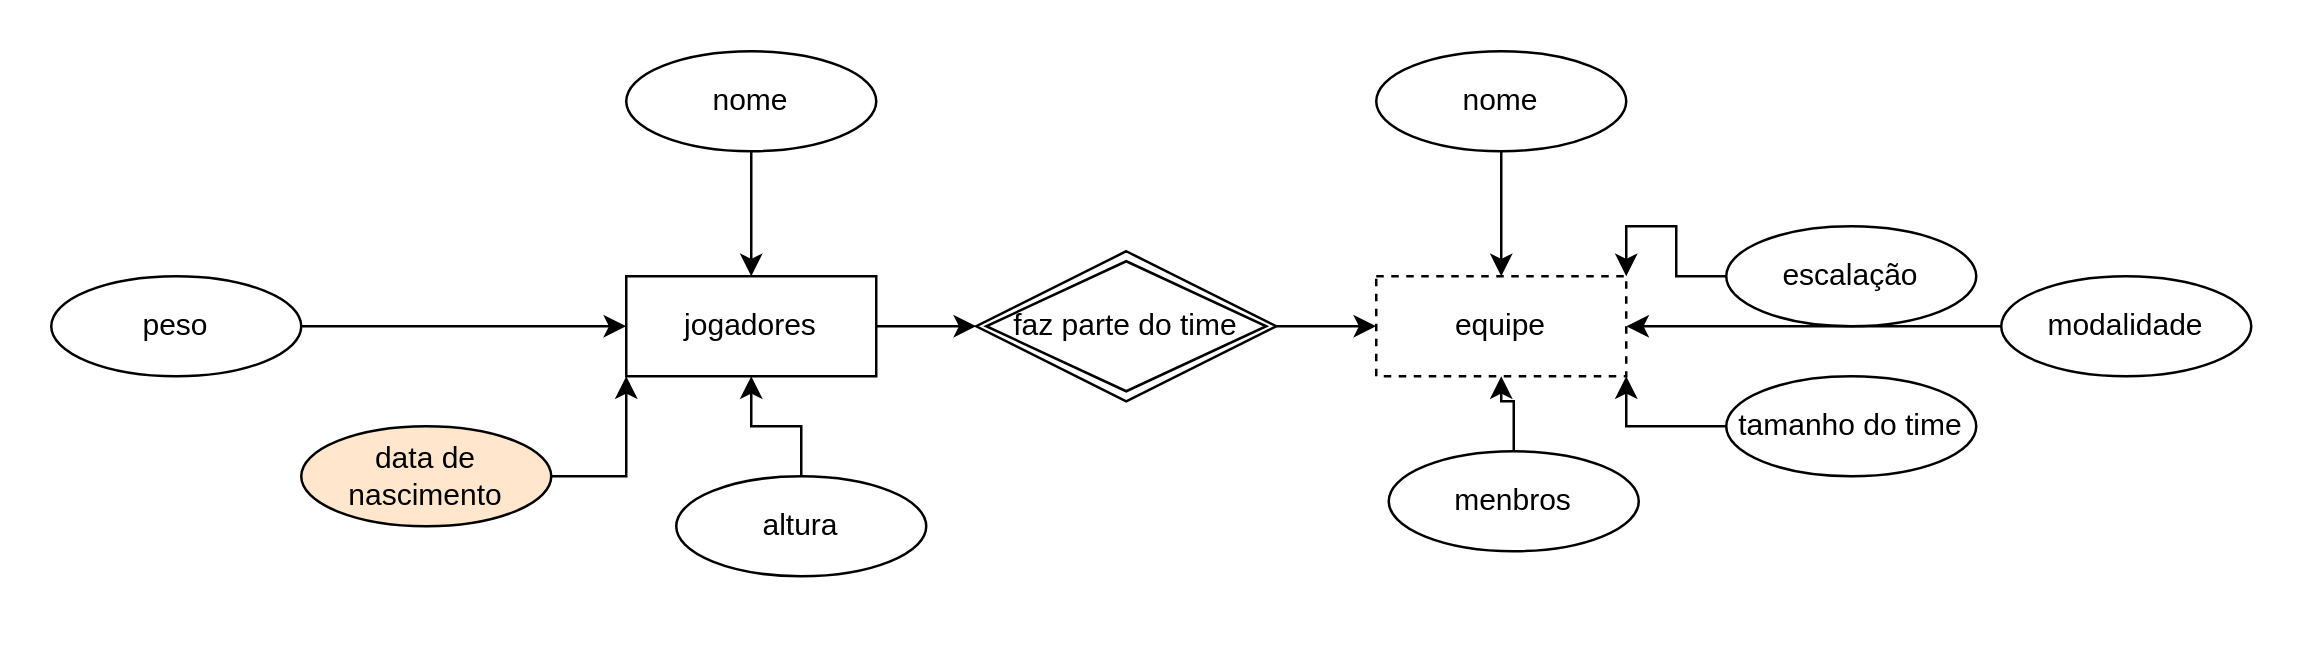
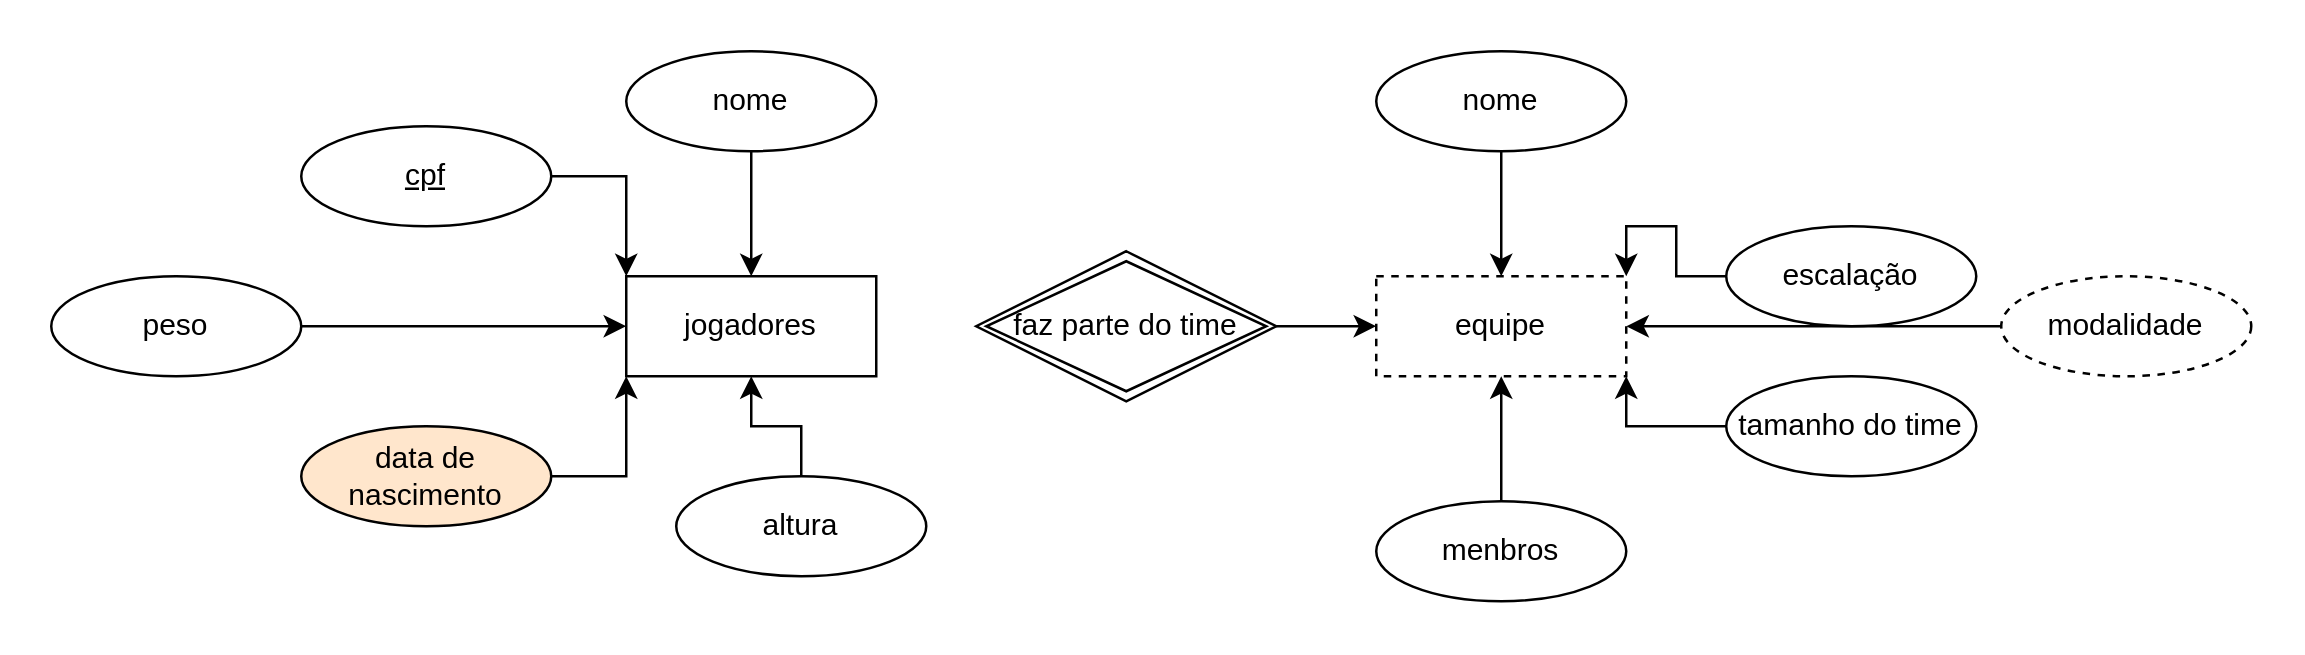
none -> (426, 176)
none -> (626, 180)
(918, 326) -> none
(2126, 326) -> (2126, 326)
(1514, 501) -> (1501, 551)
